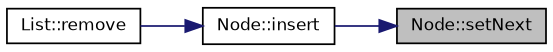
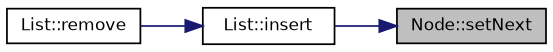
(269, 26) -> (269, 26)
